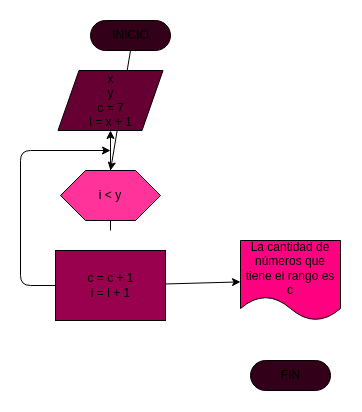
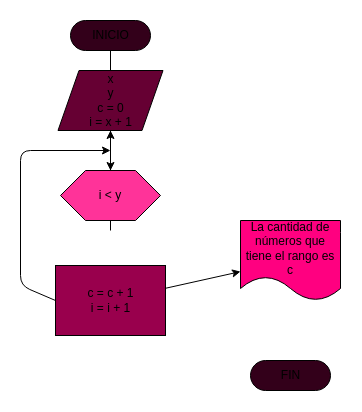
(131, 36) -> (111, 36)
(111, 101) -> (111, 101)
(291, 281) -> (291, 261)
(111, 286) -> (111, 301)
